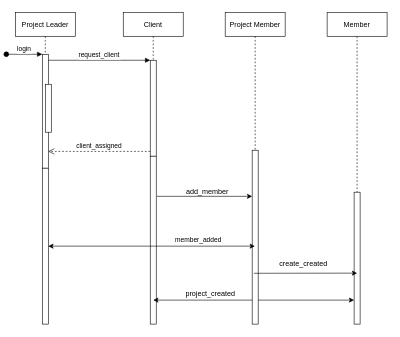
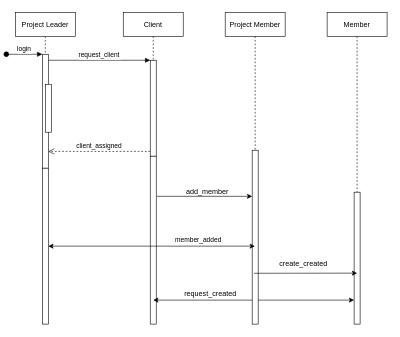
(211, 294) -> (211, 294)
